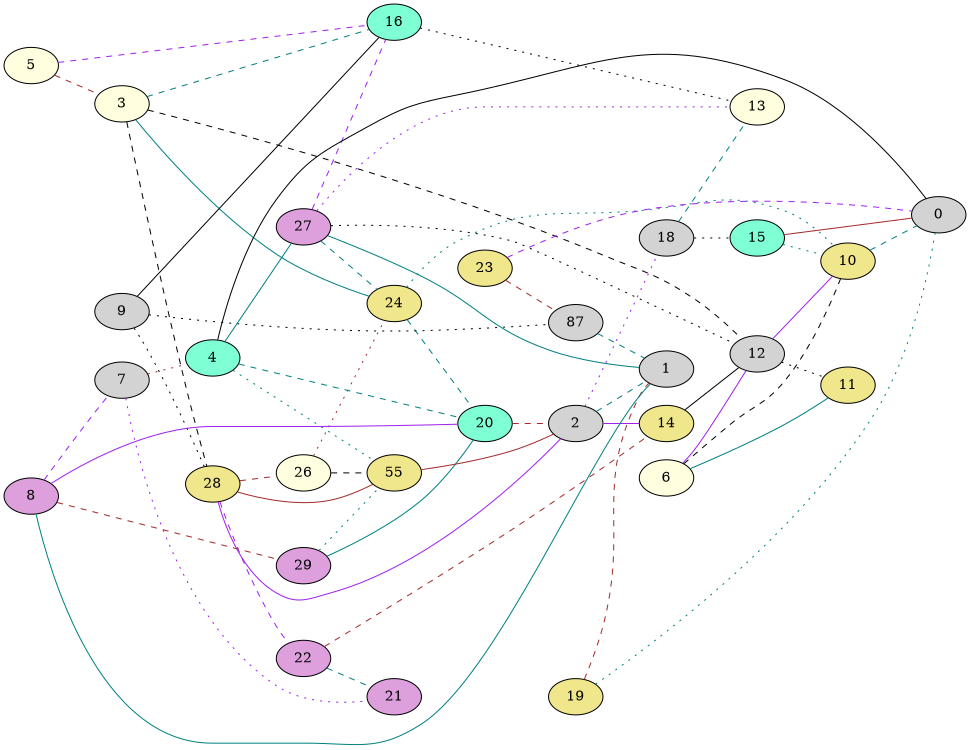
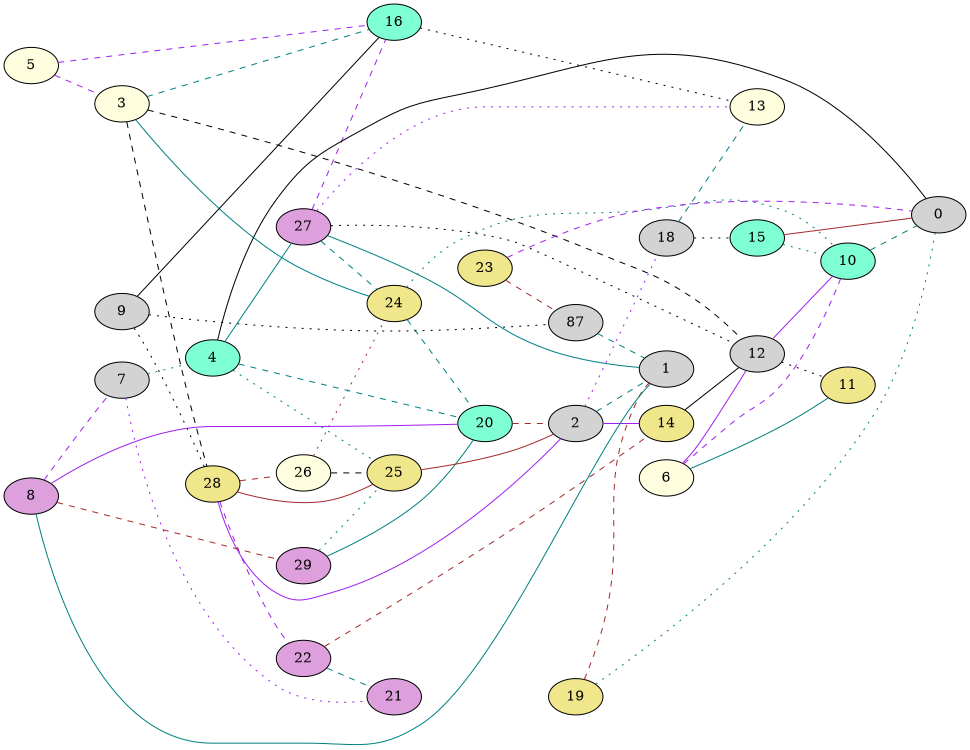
(77, 85) -> (77, 85)
(848, 261) -> (848, 261)
(167, 369) -> (167, 369)
(780, 386) -> (780, 386)
(394, 473) -> (394, 473)
